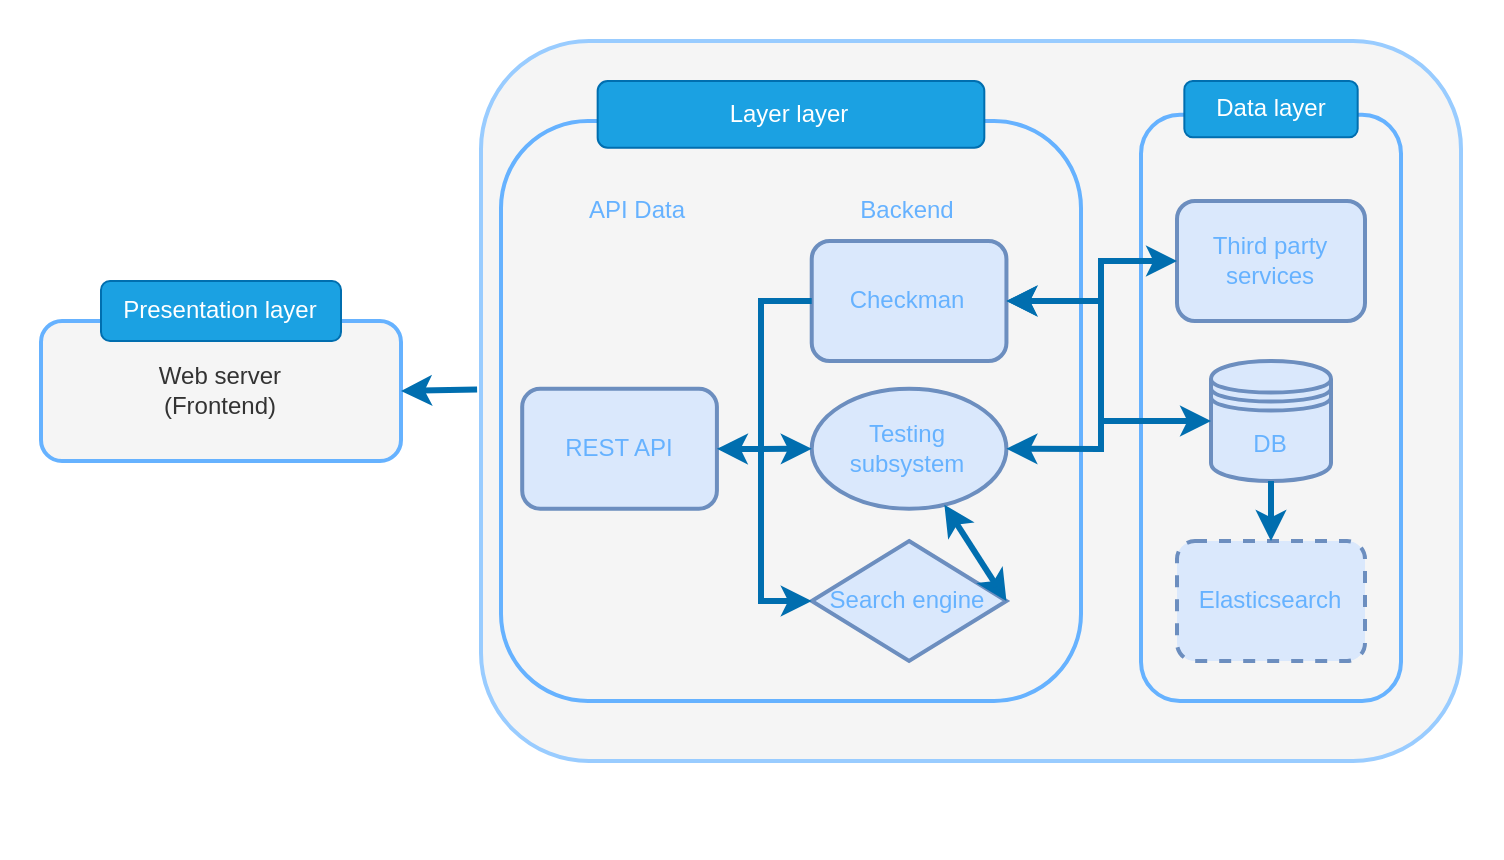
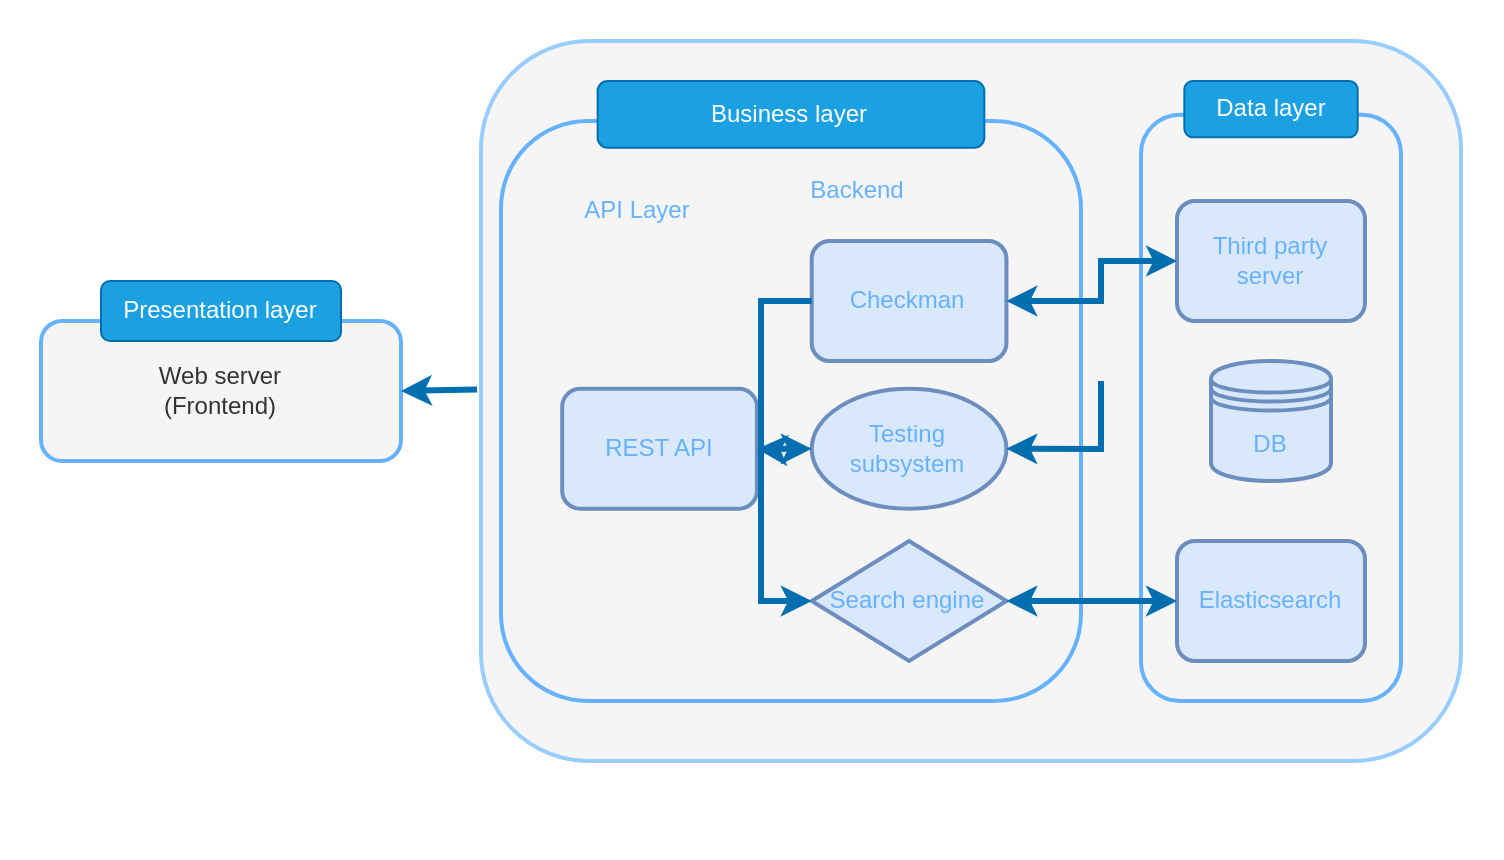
(790, 115) -> (790, 115)
(638, 211) -> (638, 211)
(907, 211) -> (857, 191)
(1271, 261) -> (1271, 261)
(1147, 421) -> none
(620, 449) -> (660, 449)
(1271, 500) -> none
(975, 553) -> (1092, 601)
(1271, 601) -> (1271, 601)
